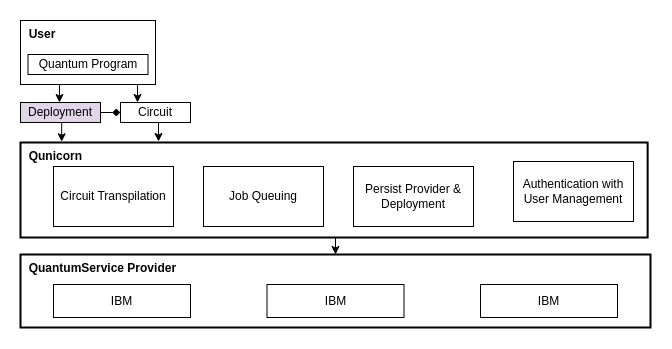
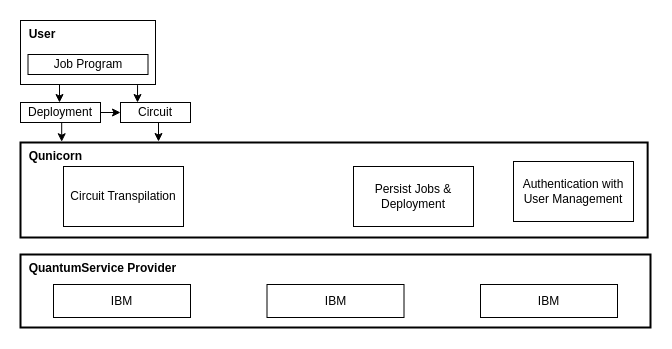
(89, 65) -> (89, 65)
(61, 113) -> (61, 113)
(112, 113) -> (112, 113)
(114, 197) -> (124, 197)
(264, 197) -> none
(414, 197) -> (414, 197)
(336, 242) -> none
